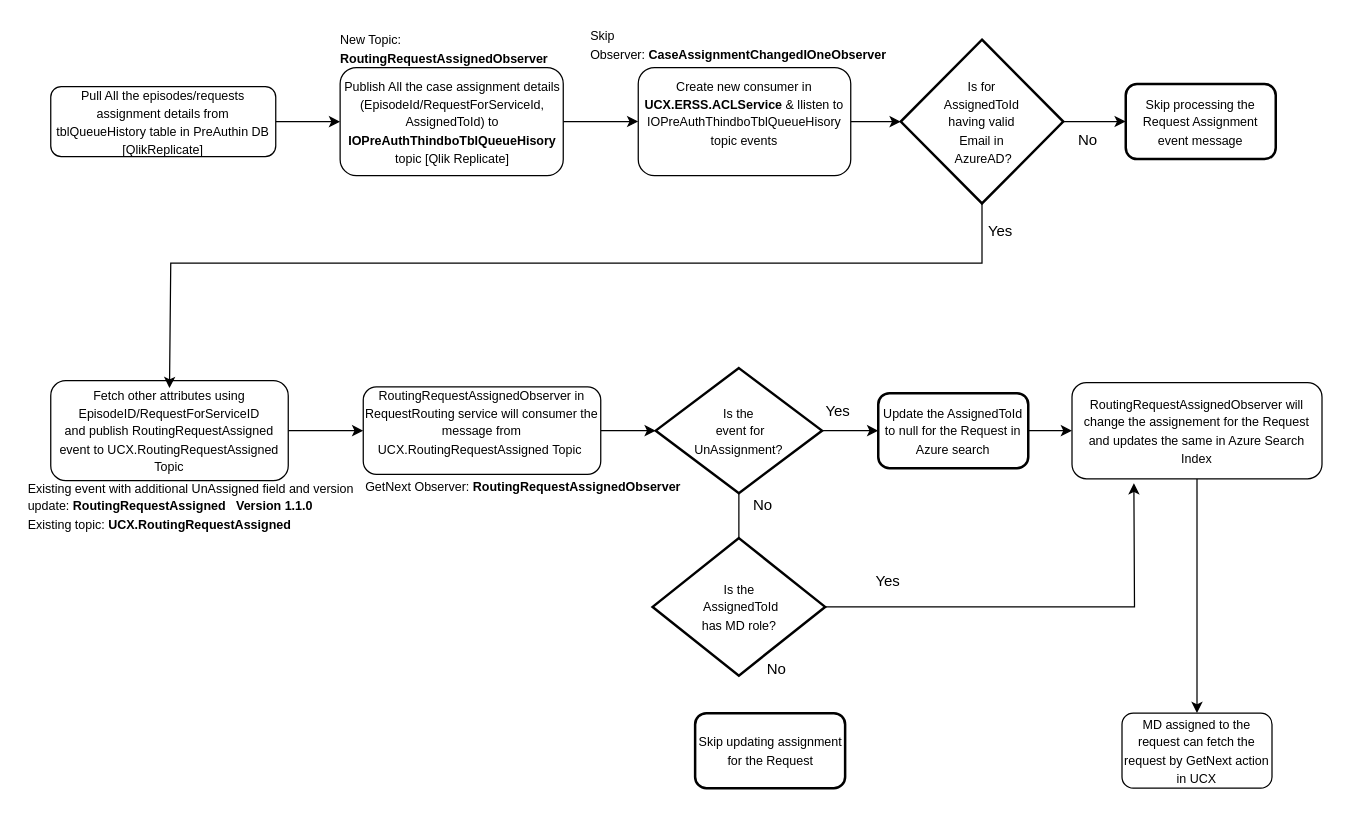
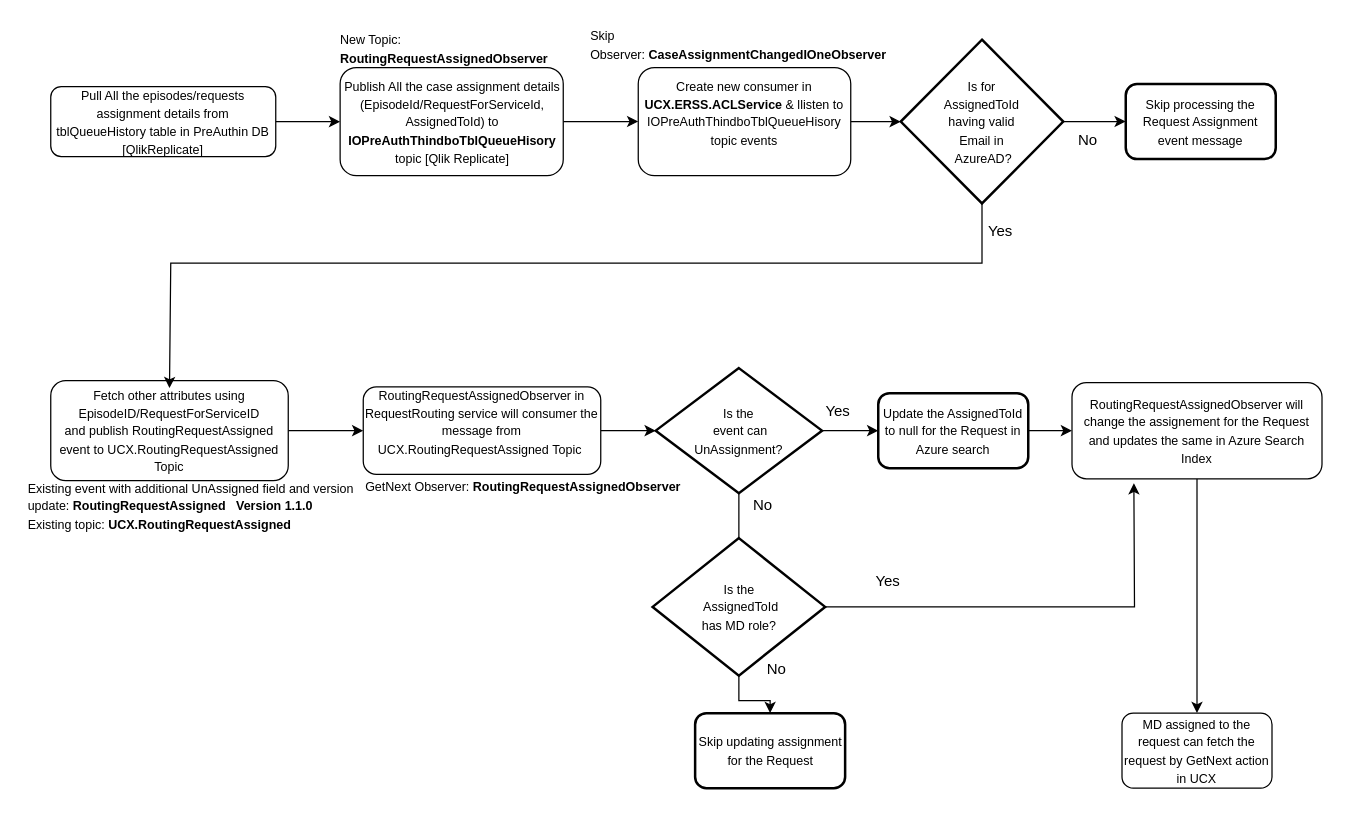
(739, 431) -> (739, 431)
none -> (744, 701)
